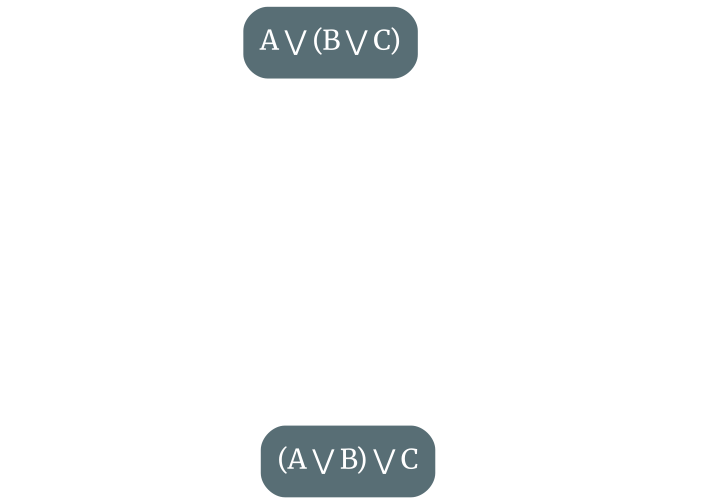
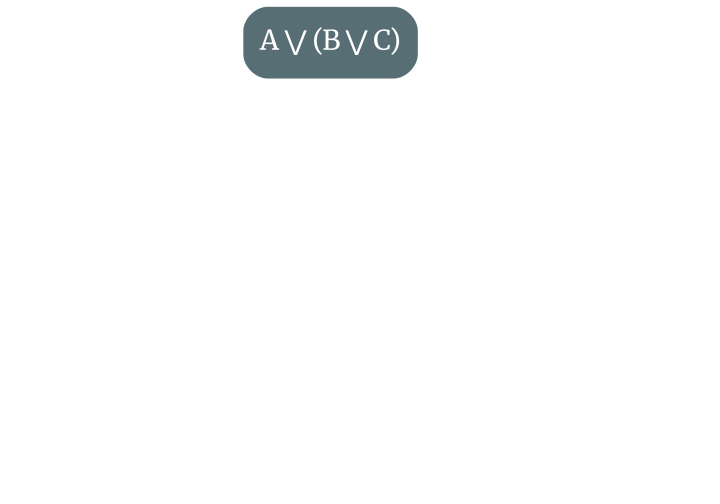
(348, 461) -> none
